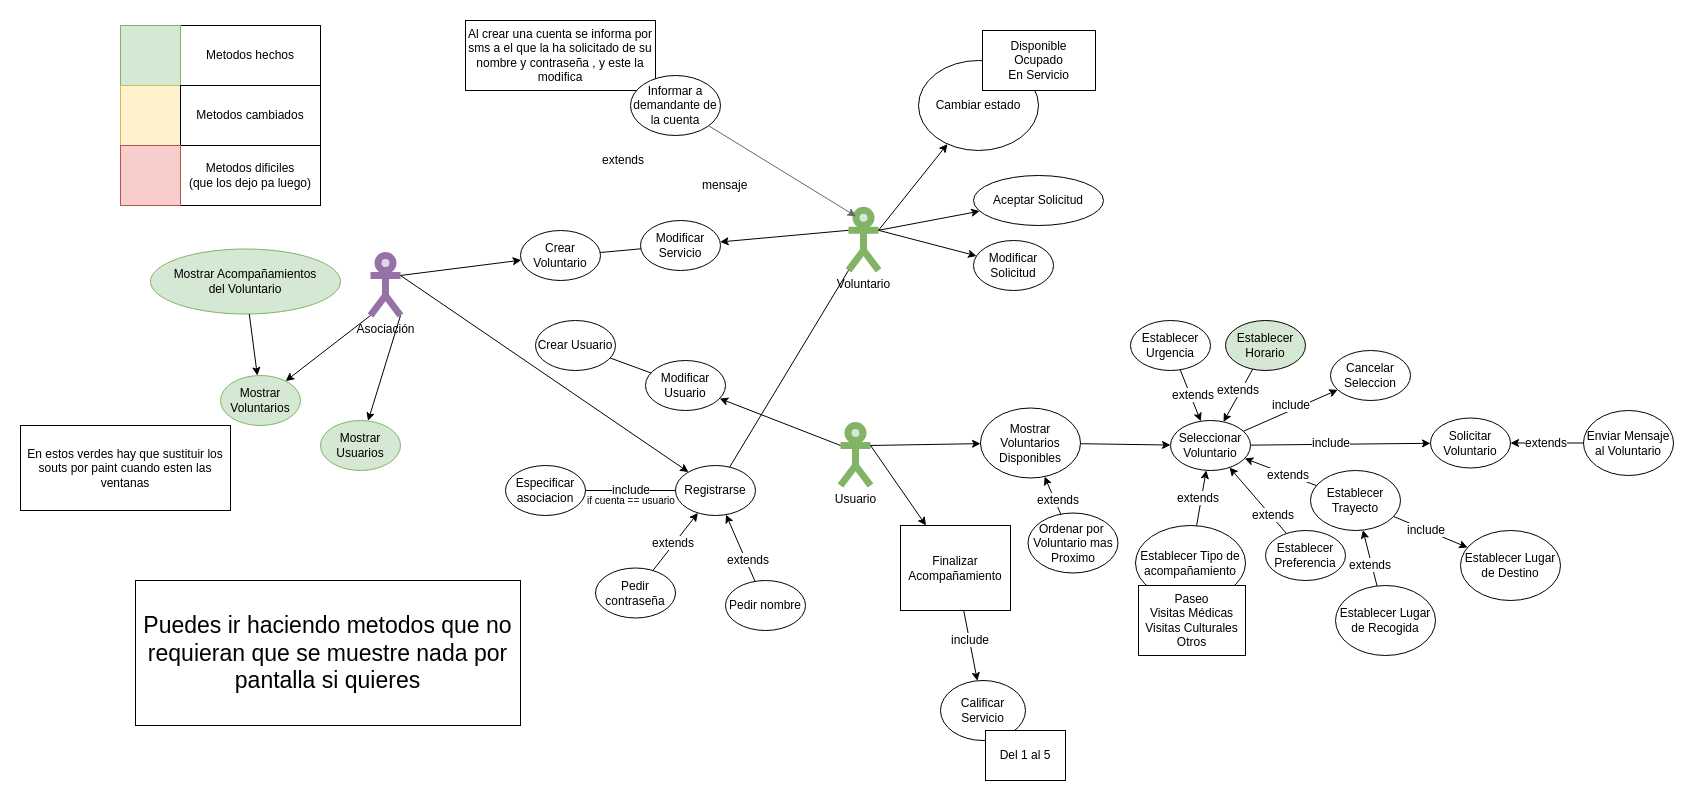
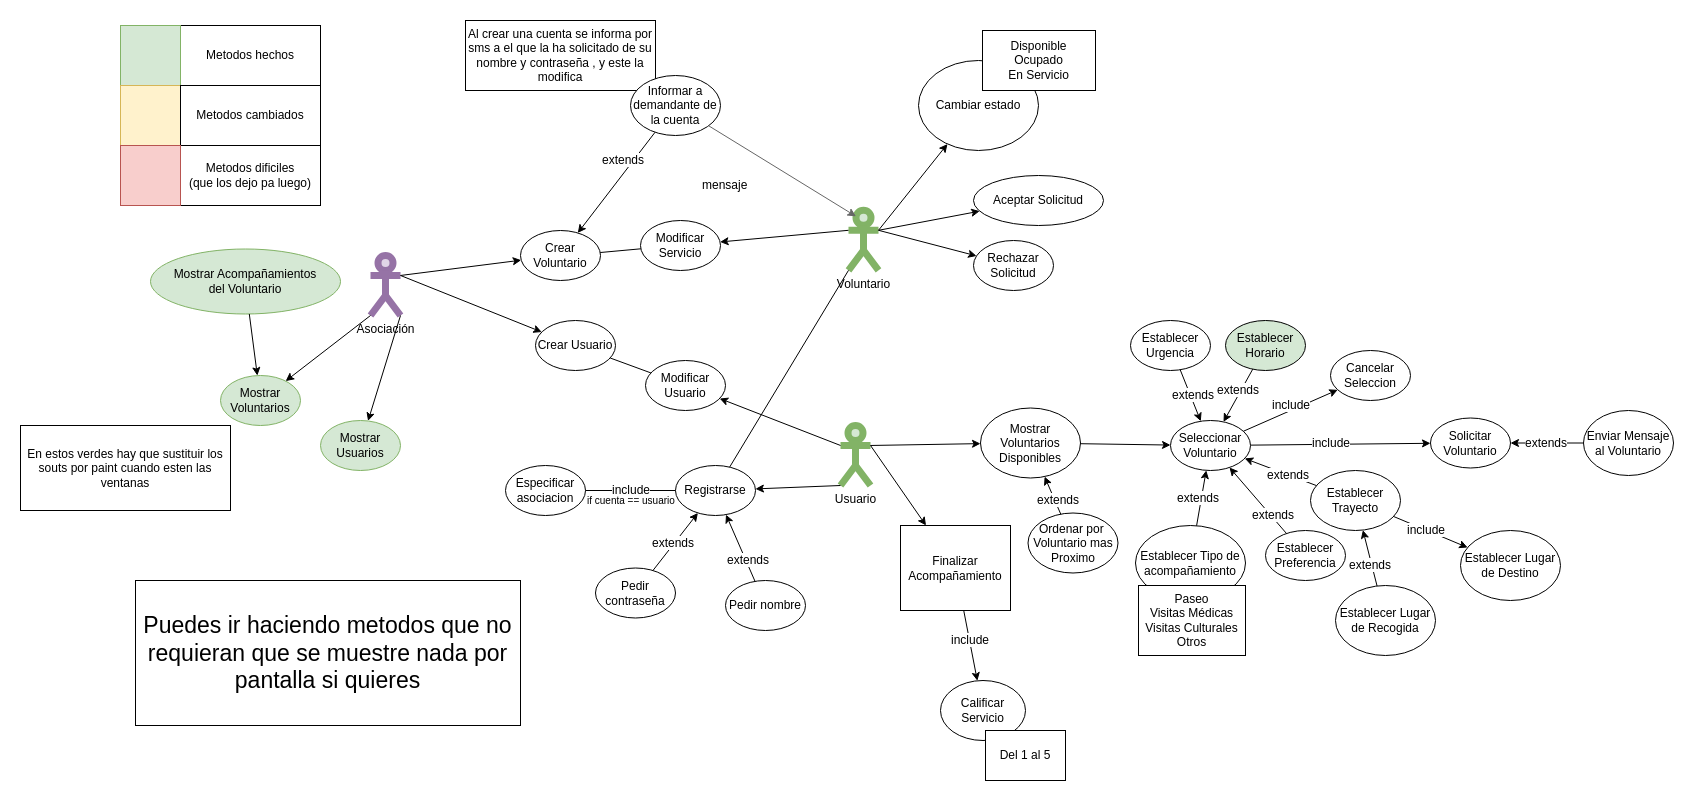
none -> (606, 196)
(1014, 266) -> (1014, 266)
(543, 373) -> (469, 303)
none -> (801, 487)
